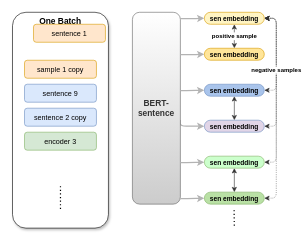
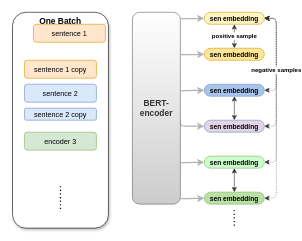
(60, 69) -> (60, 69)
(60, 93) -> (60, 93)
(156, 108) -> (156, 108)
(60, 117) -> (60, 114)
